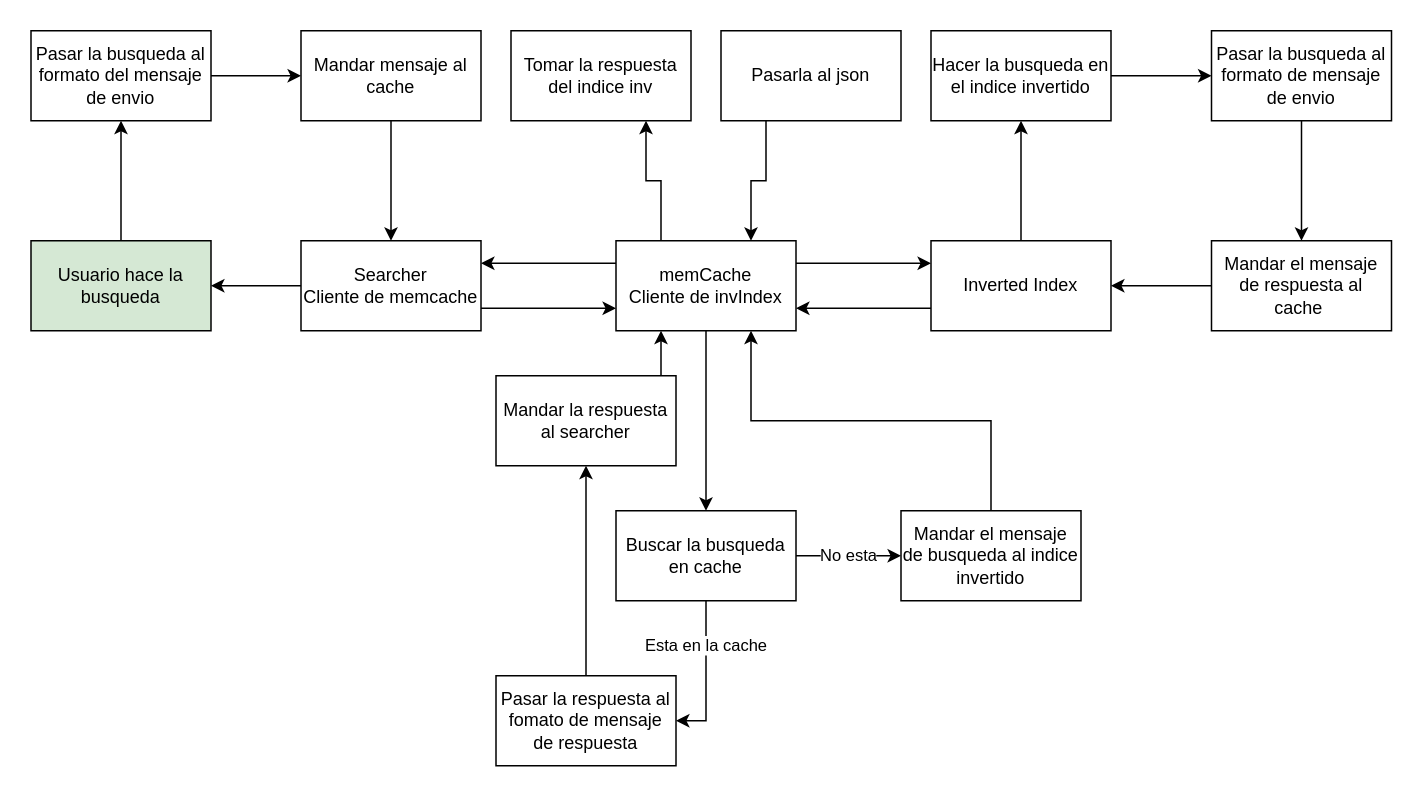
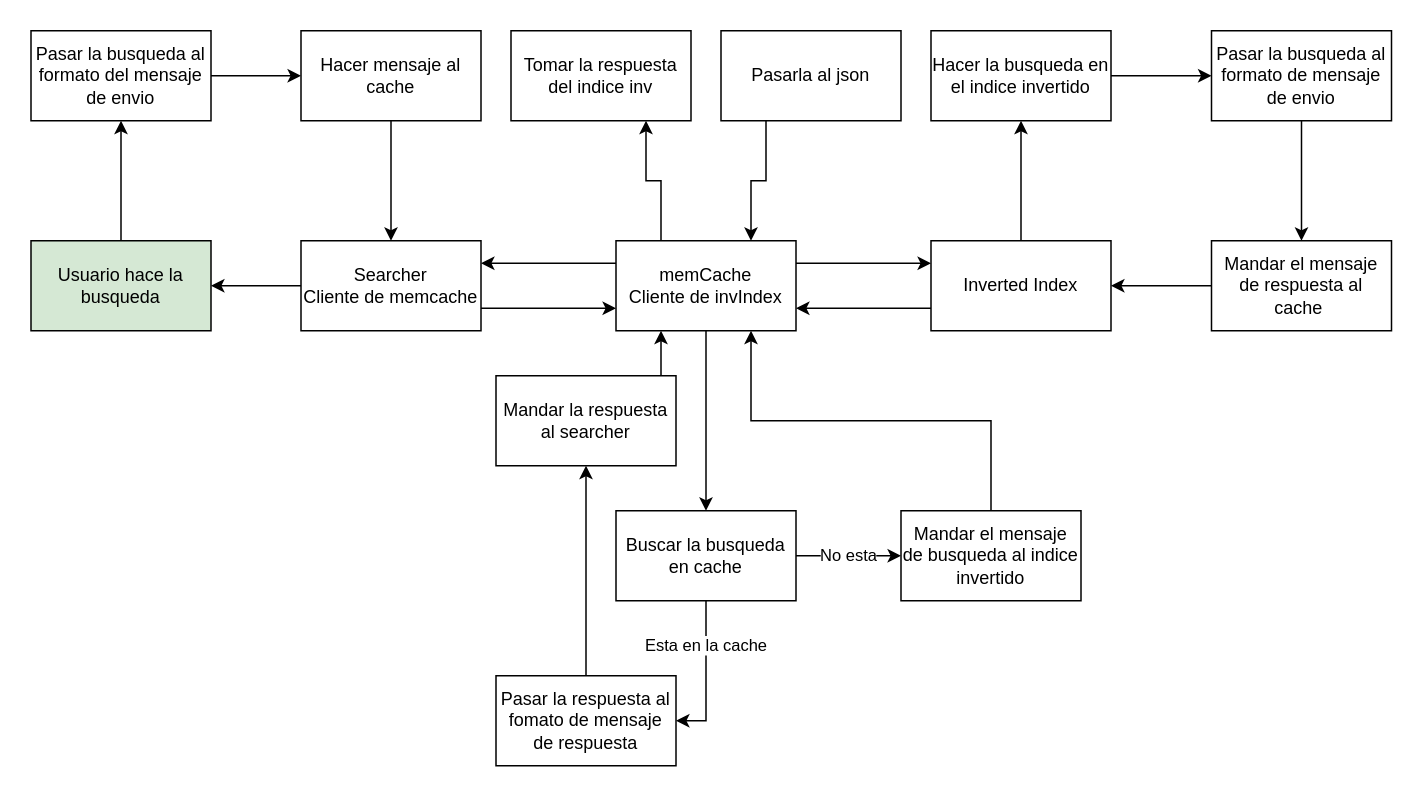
(391, 76) -> (391, 76)
